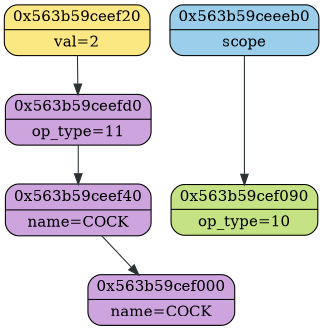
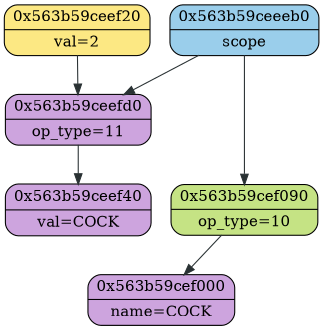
none -> (166, 72)
(78, 222) -> (78, 222)
(116, 251) -> (207, 251)
